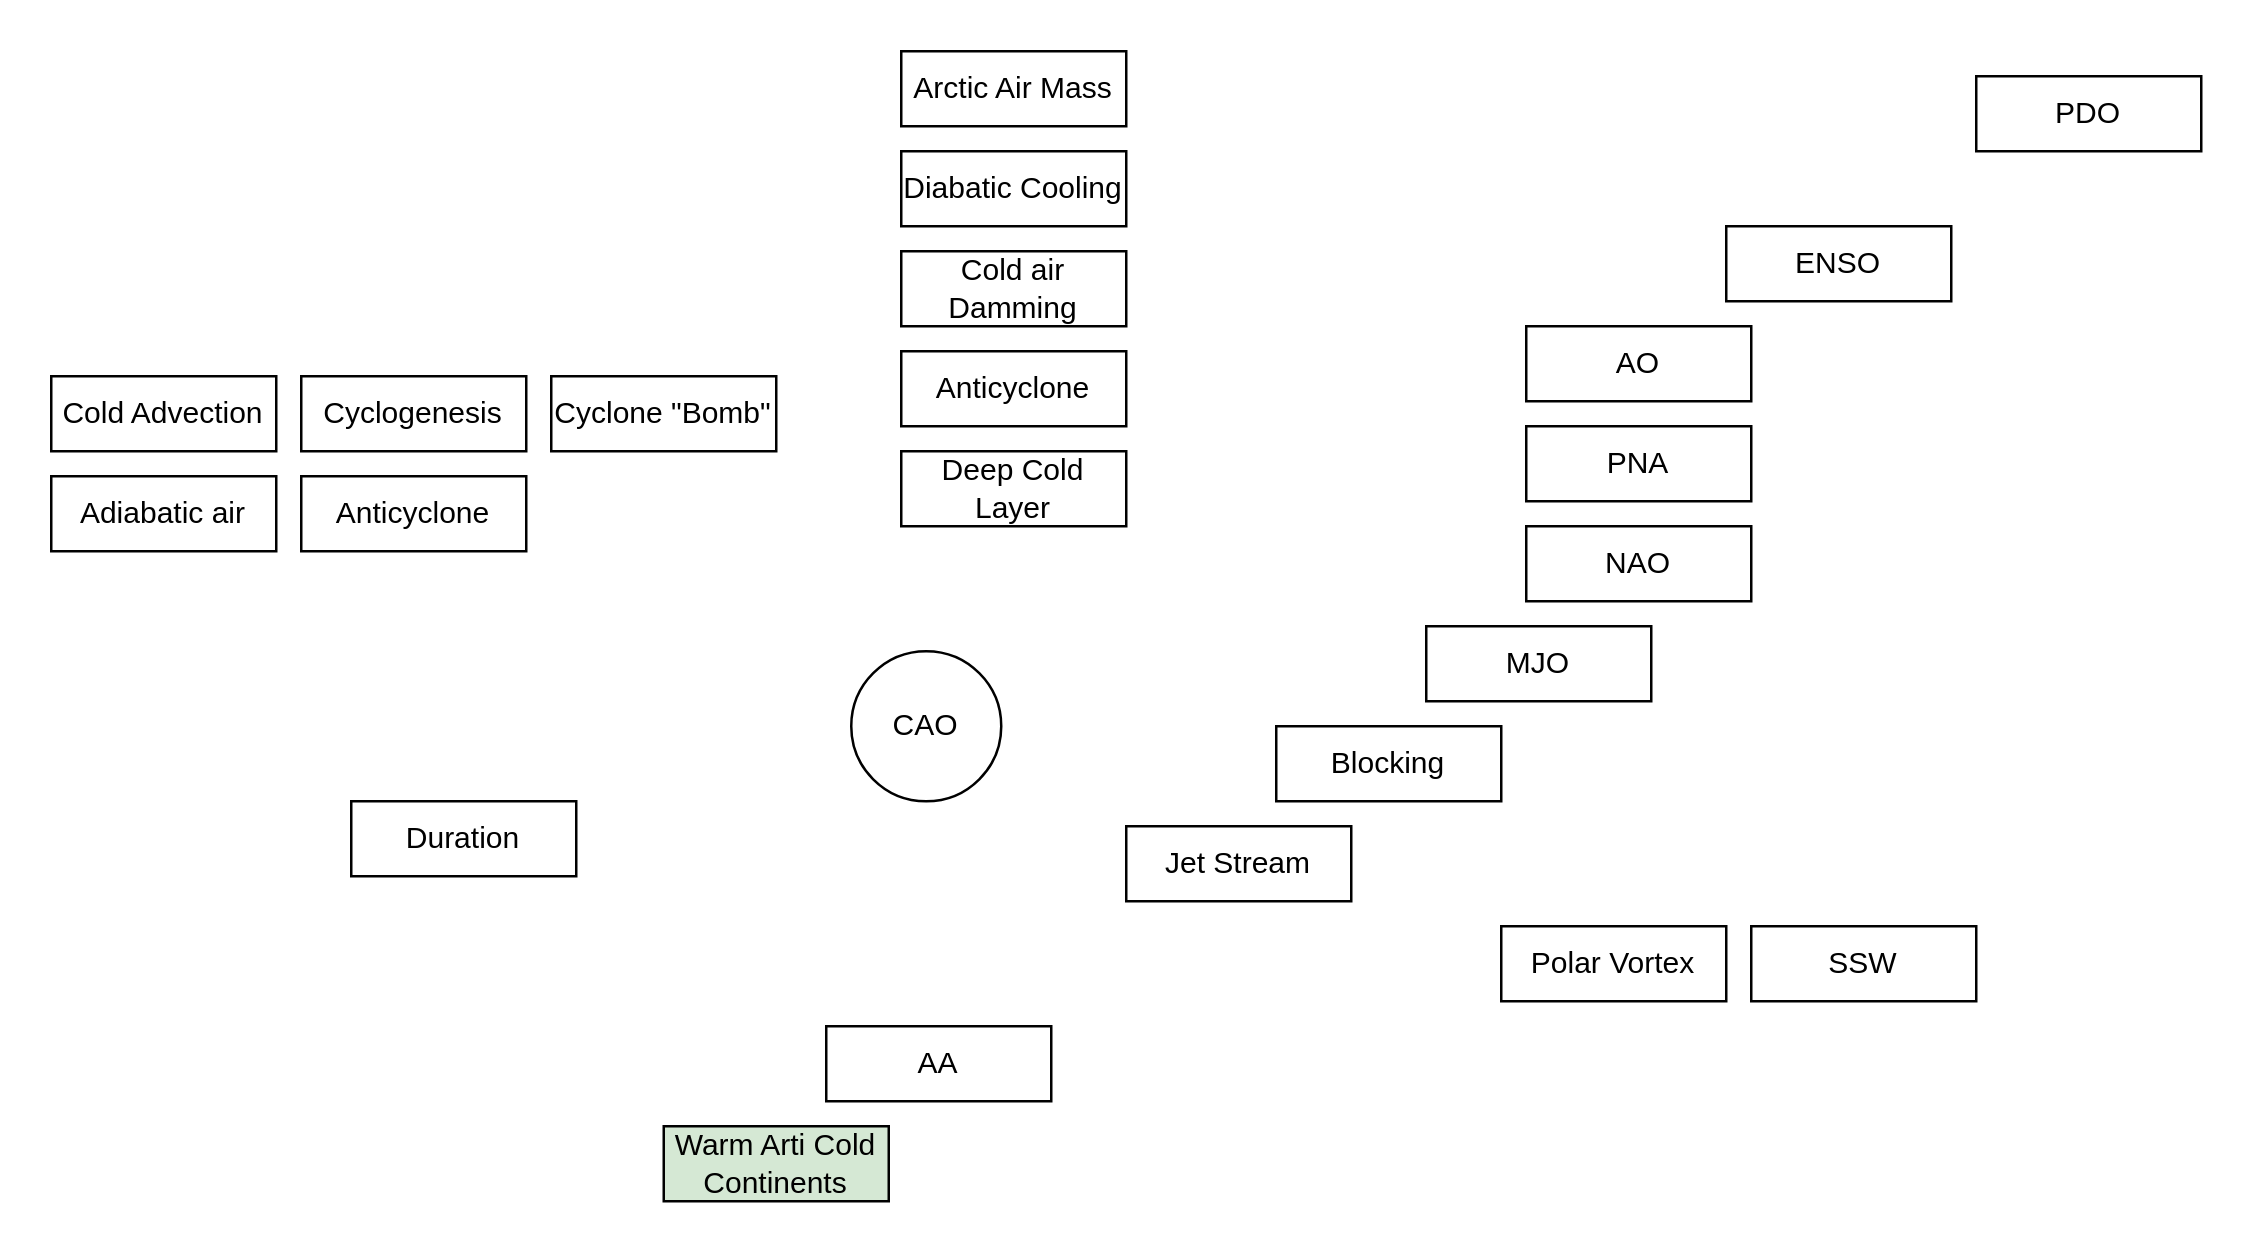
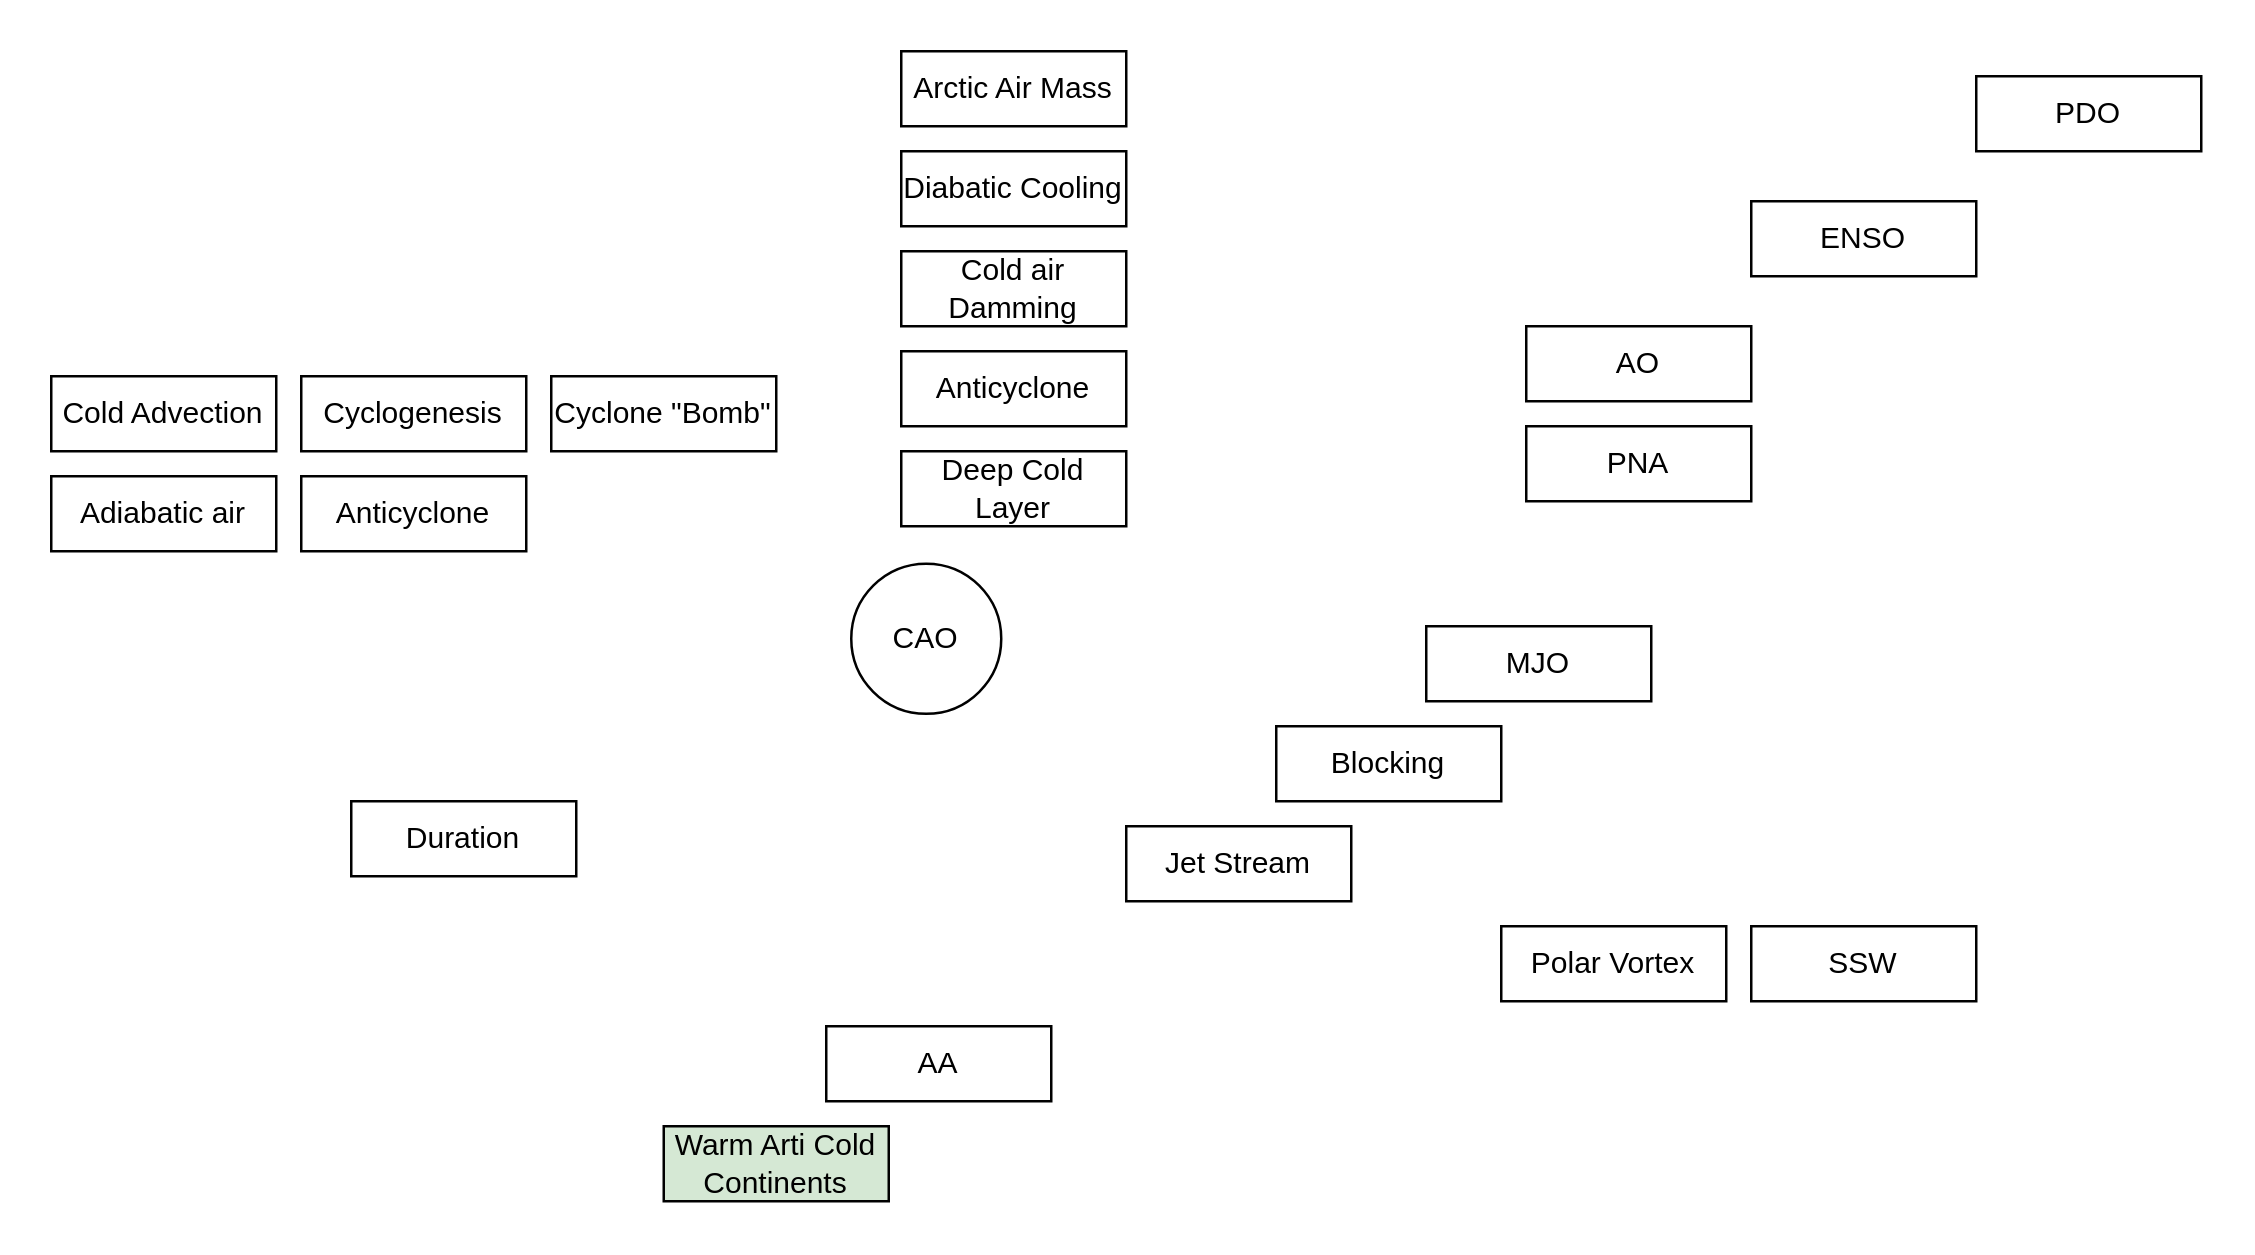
(1839, 264) -> (1864, 239)
(1639, 564) -> none
(926, 726) -> (926, 639)
